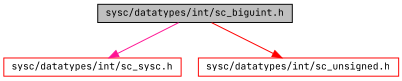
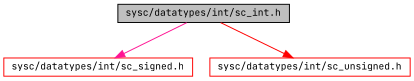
(195, 13) -> (204, 13)
(92, 67) -> (98, 67)
